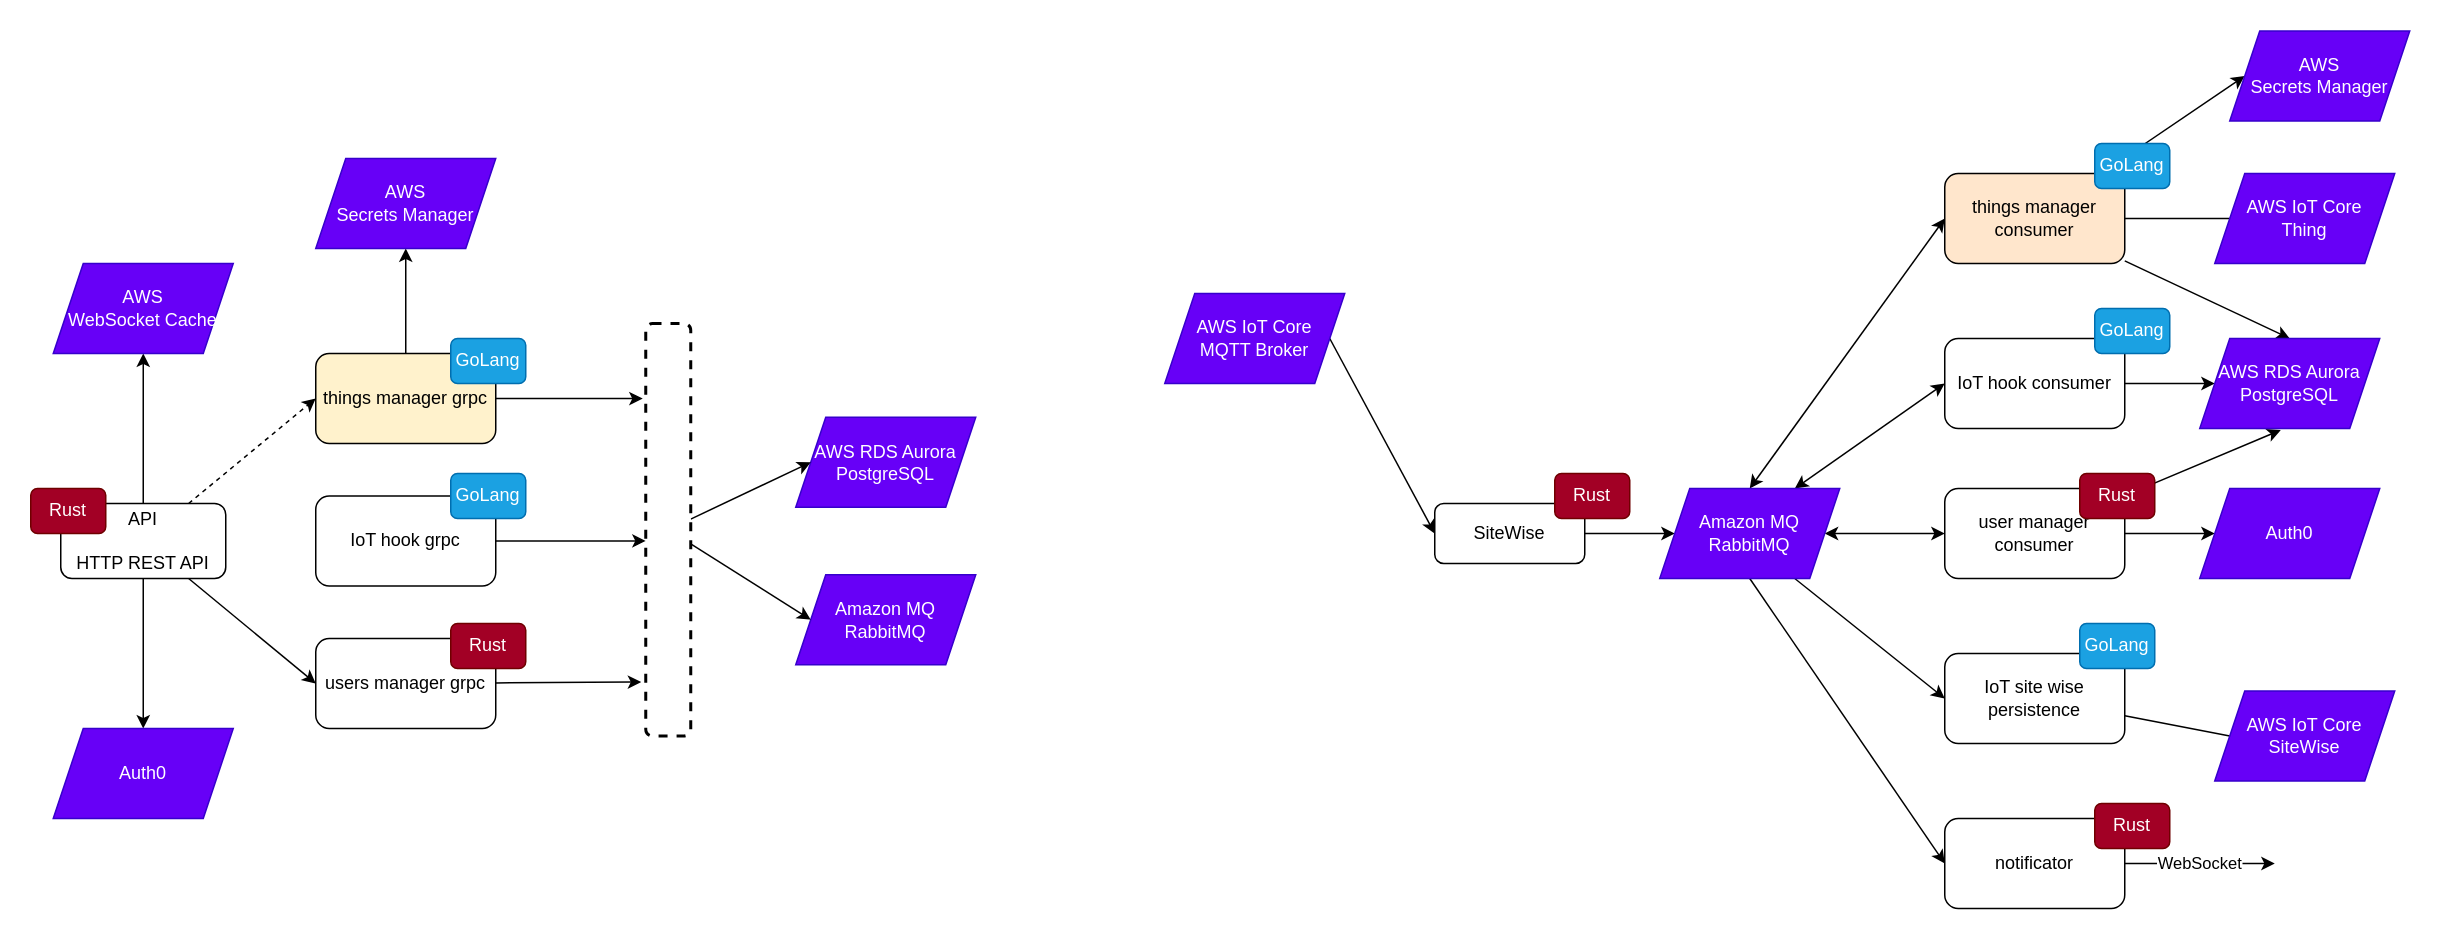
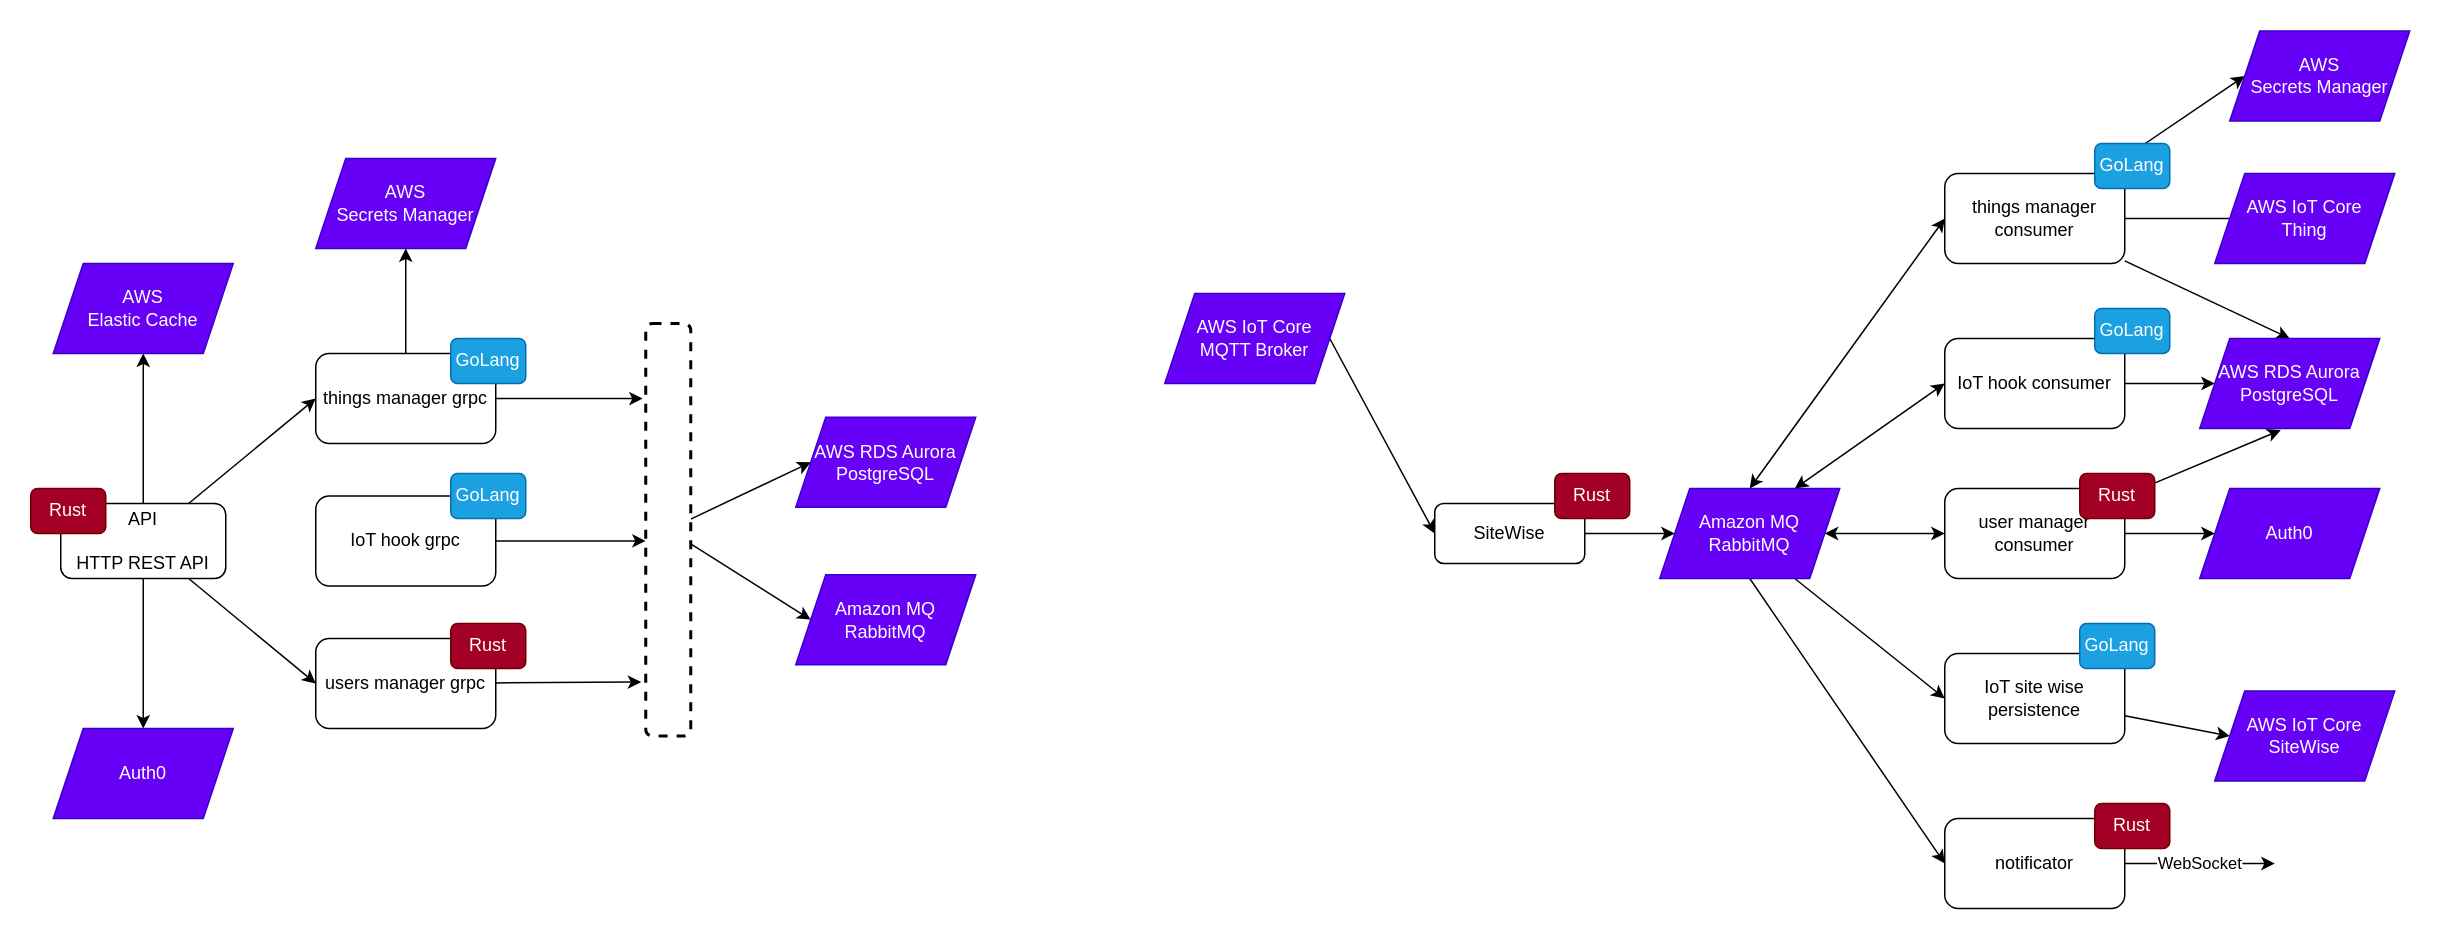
(2035, 218) -> (2035, 218)
(143, 308) -> (143, 308)
(406, 398) -> (406, 398)
(249, 453) -> (249, 453)
(2222, 734) -> (2218, 734)
